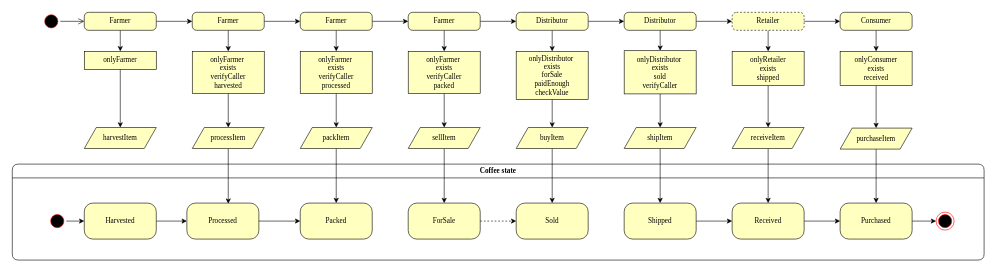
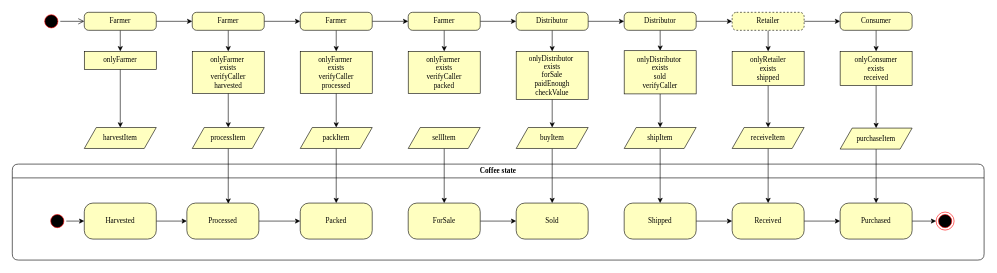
(444, 122) -> none
(496, 221) -> (496, 221)
